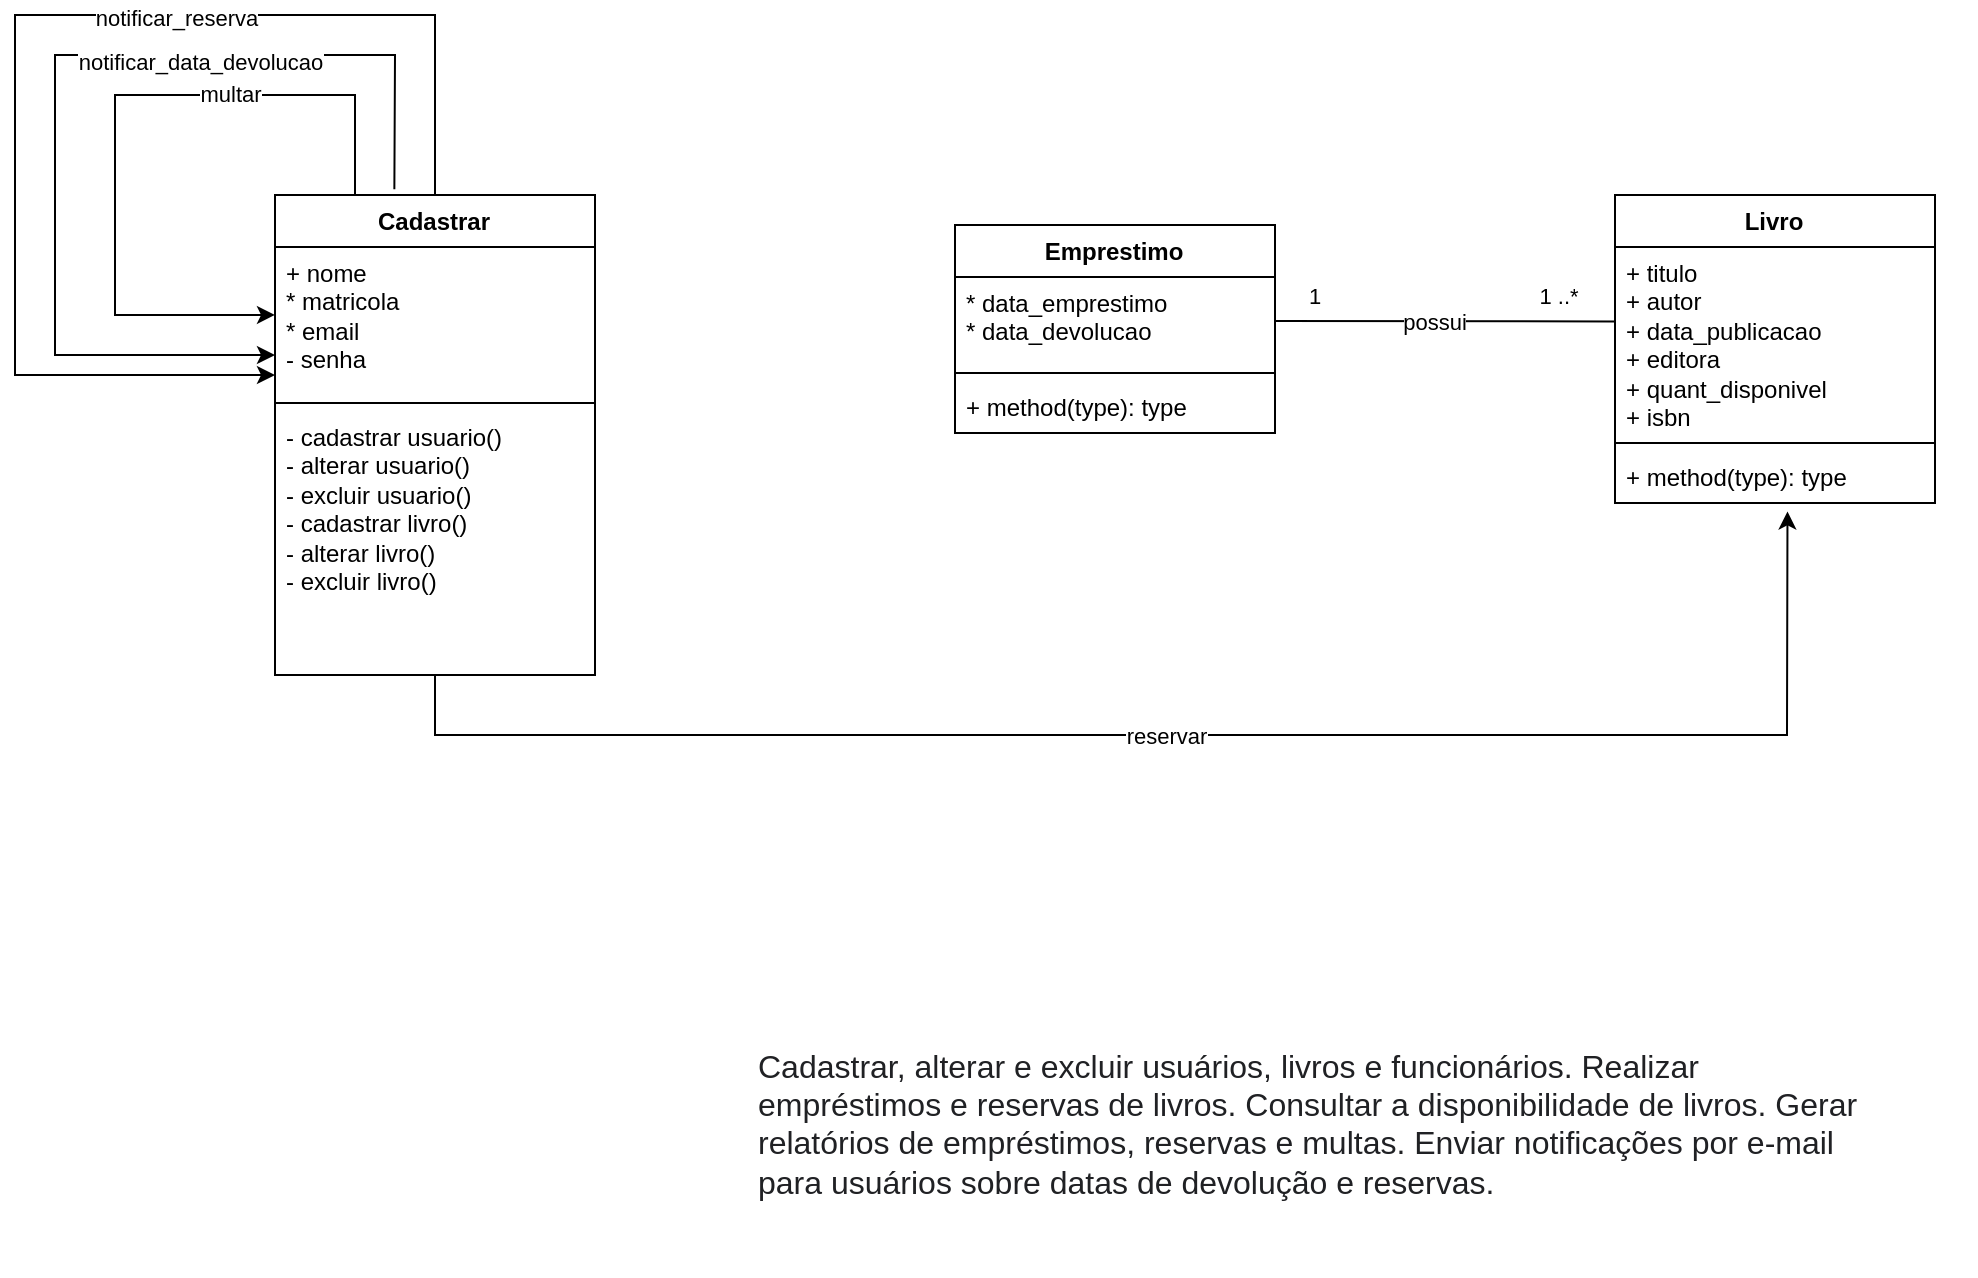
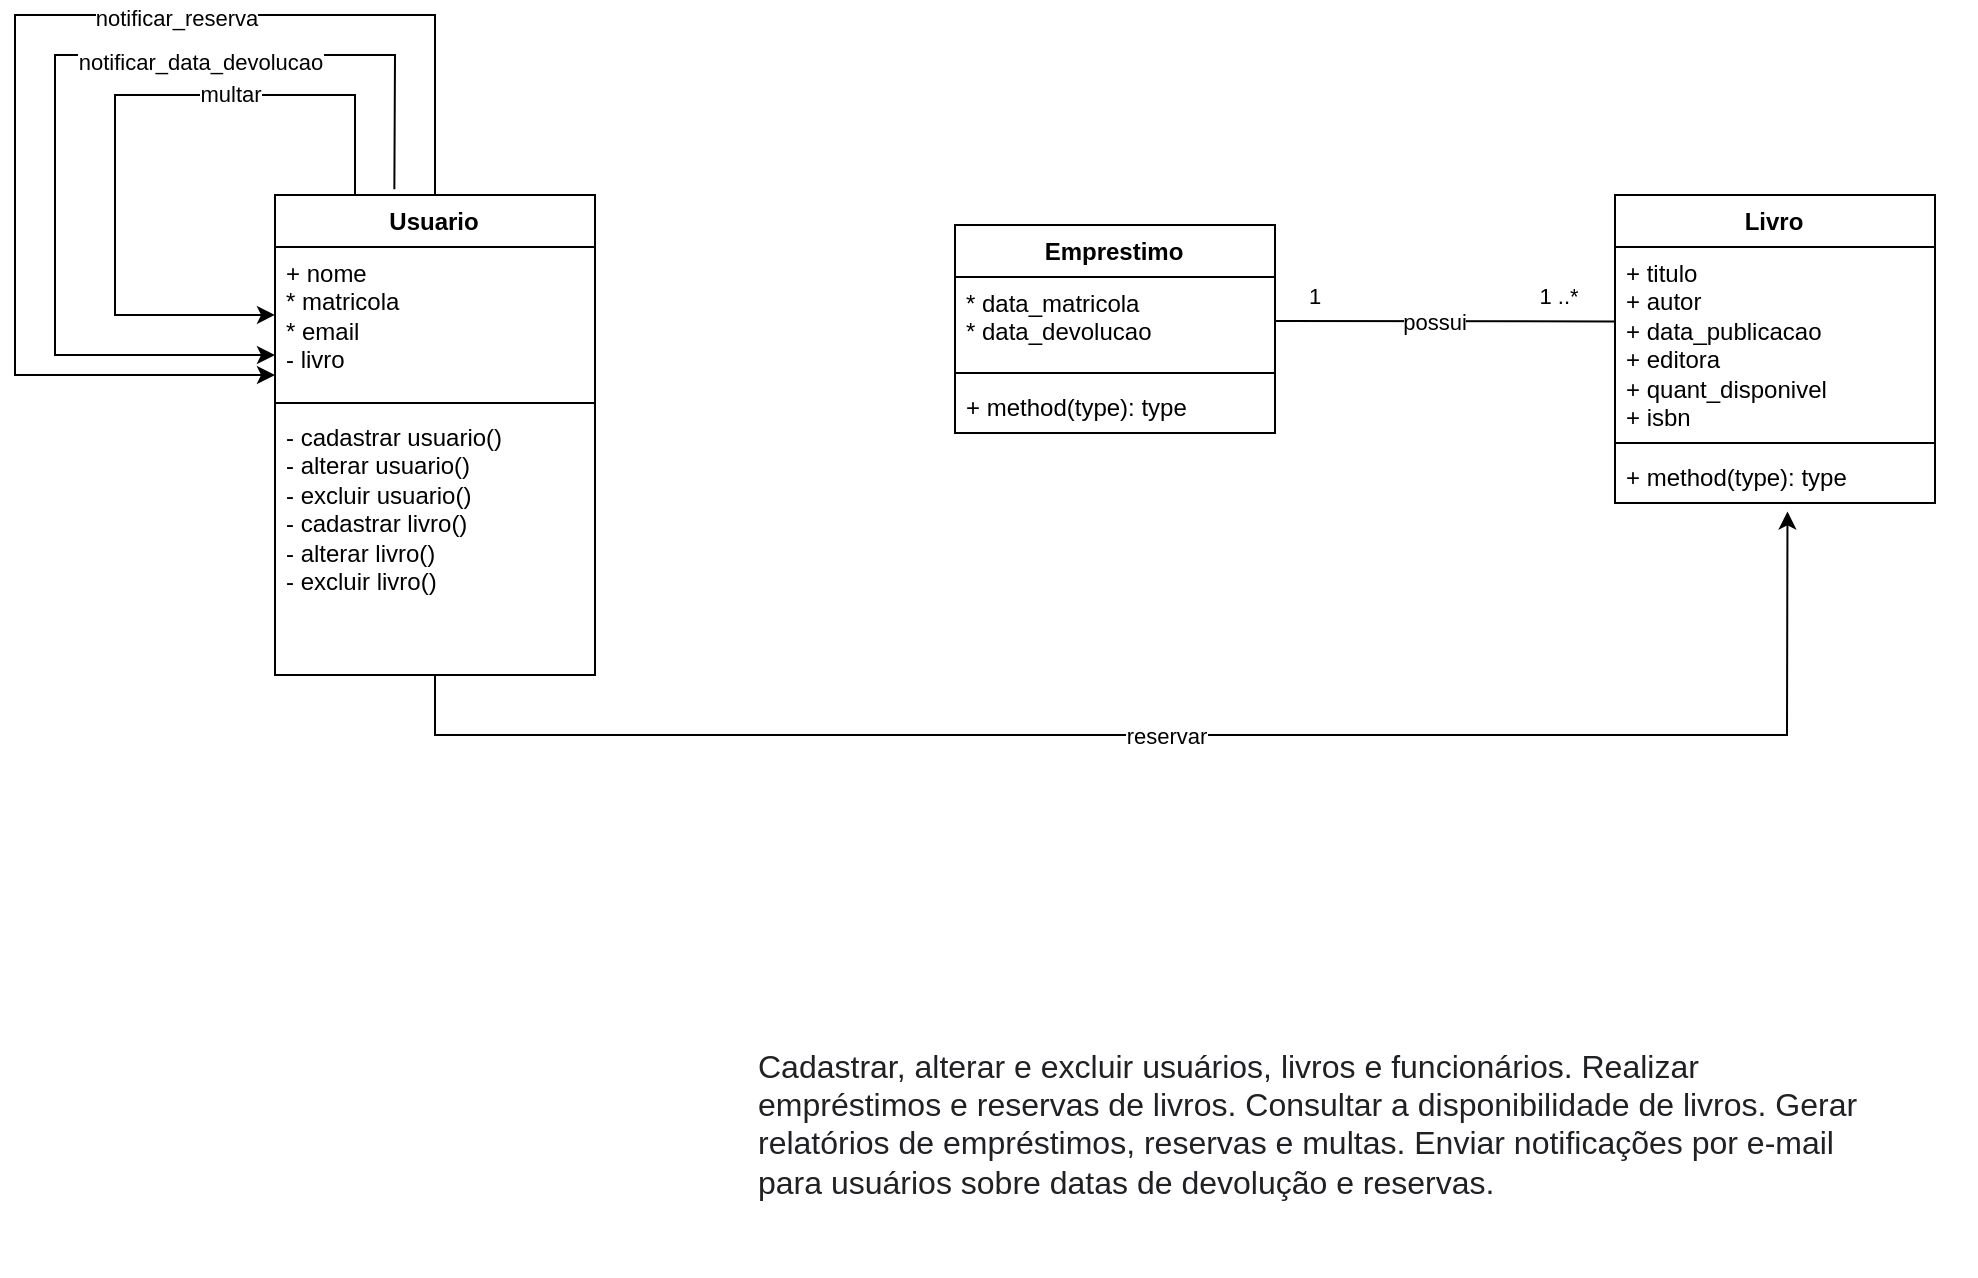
(435, 223) -> (435, 223)
(352, 319) -> (352, 319)
(1075, 320) -> (1068, 320)
